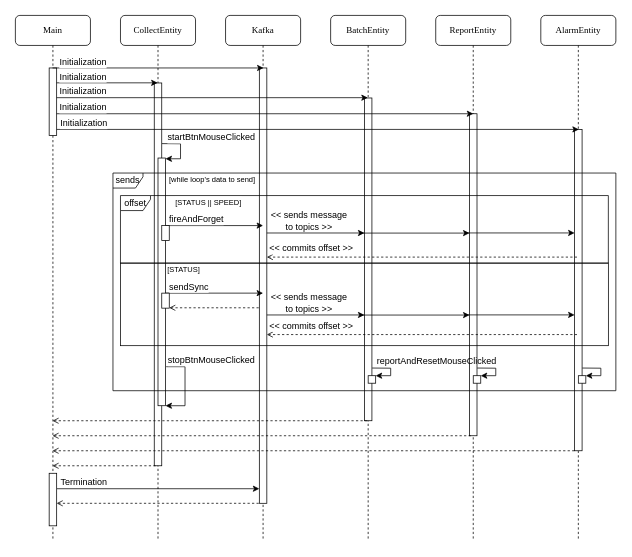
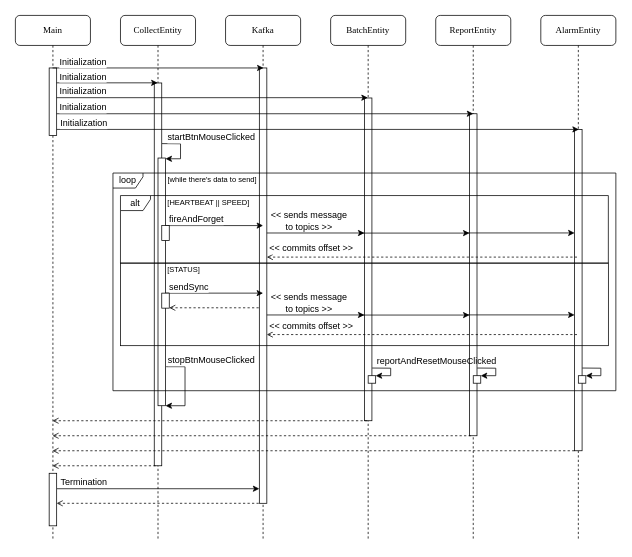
(128, 180) -> (128, 180)
(212, 180) -> (212, 180)
(209, 202) -> (209, 202)
(135, 203) -> (135, 203)
